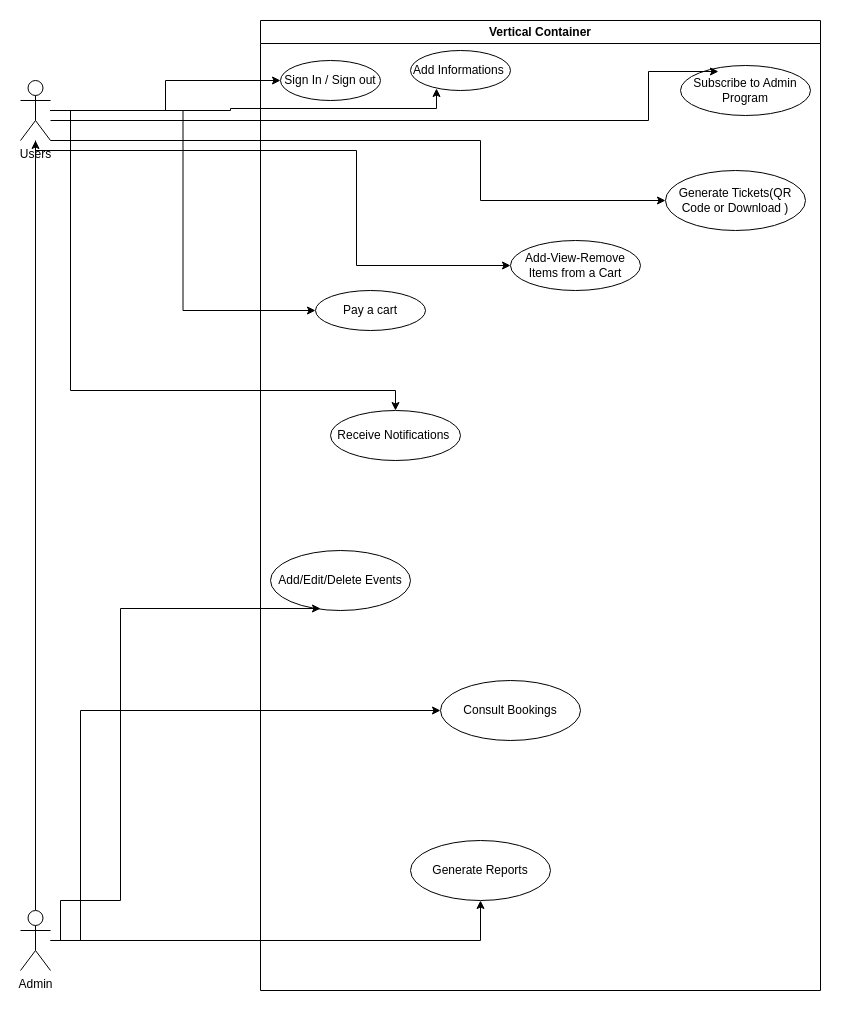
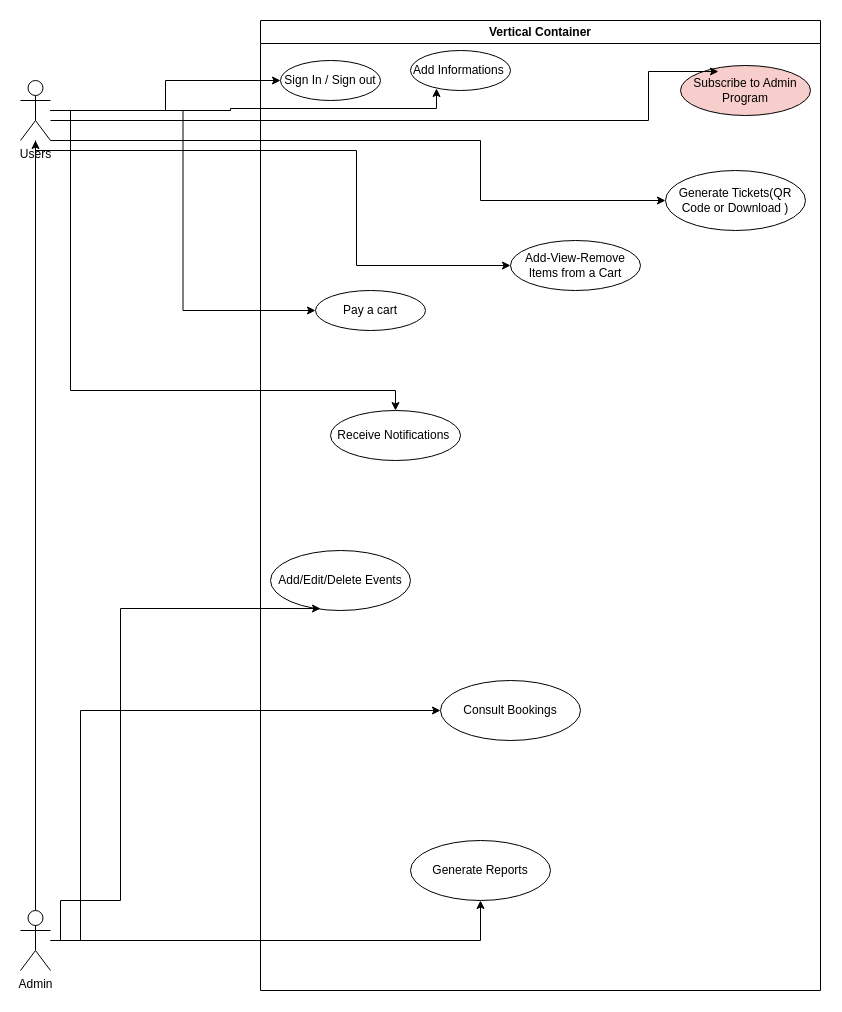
(746, 91) -> (746, 91)
